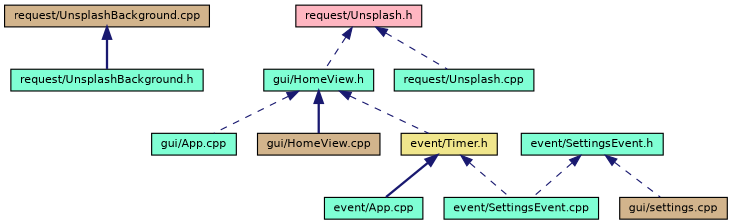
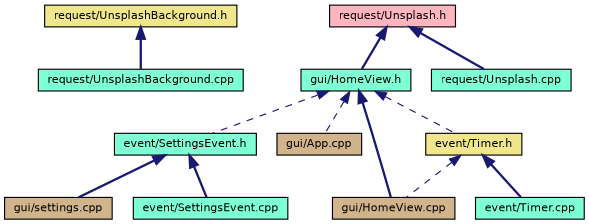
(107, 16) -> (141, 80)
(416, 51) -> (452, 51)
(336, 53) -> (371, 53)
(107, 54) -> (141, 54)
(107, 80) -> (141, 16)
none -> (265, 114)
(194, 144) -> (319, 144)
(490, 180) -> (429, 180)
(552, 180) -> (200, 182)
(637, 180) -> (117, 179)
(374, 208) -> (530, 208)
